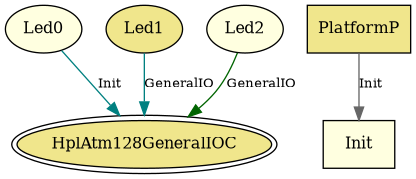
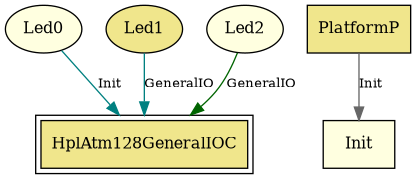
(144, 144) -> (144, 144)
